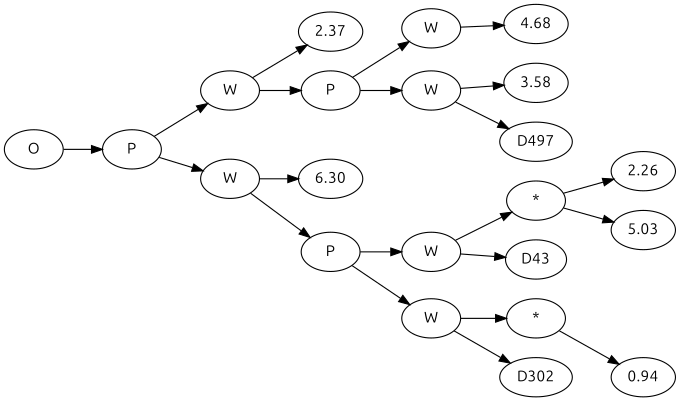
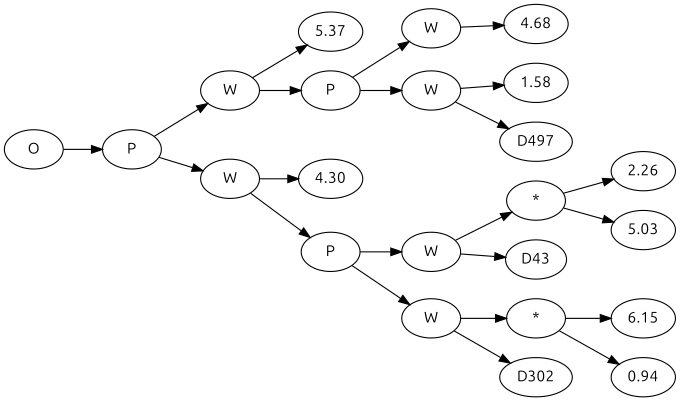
(331, 32) -> (331, 32)
(536, 83) -> (536, 83)
(331, 179) -> (331, 179)
none -> (643, 318)
